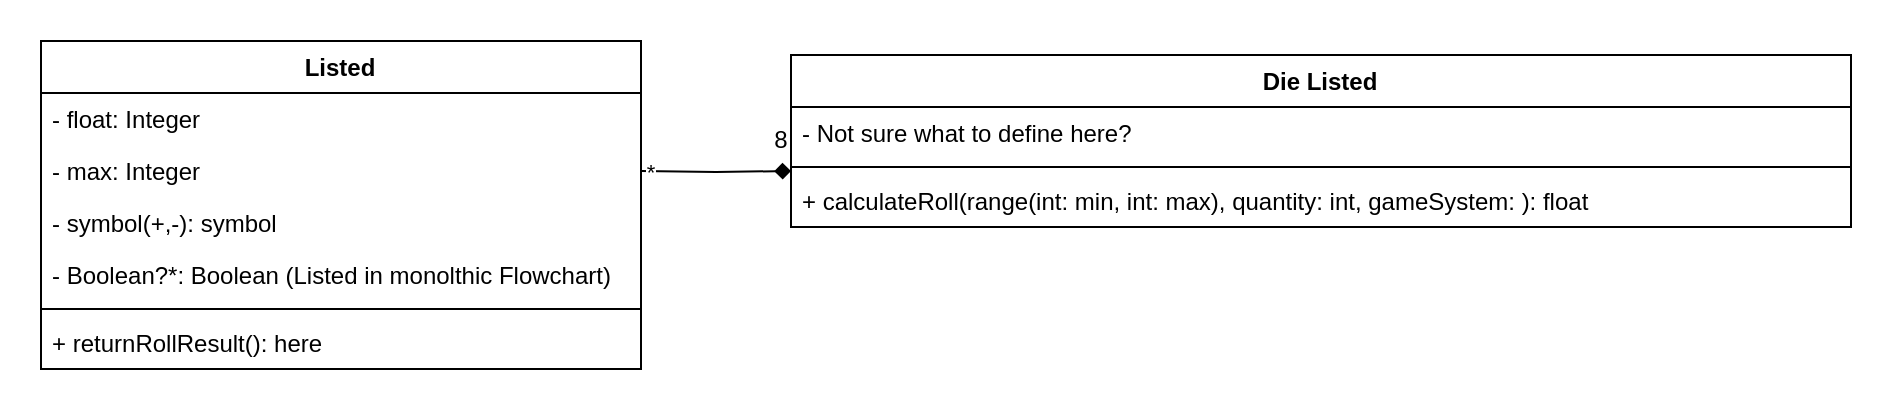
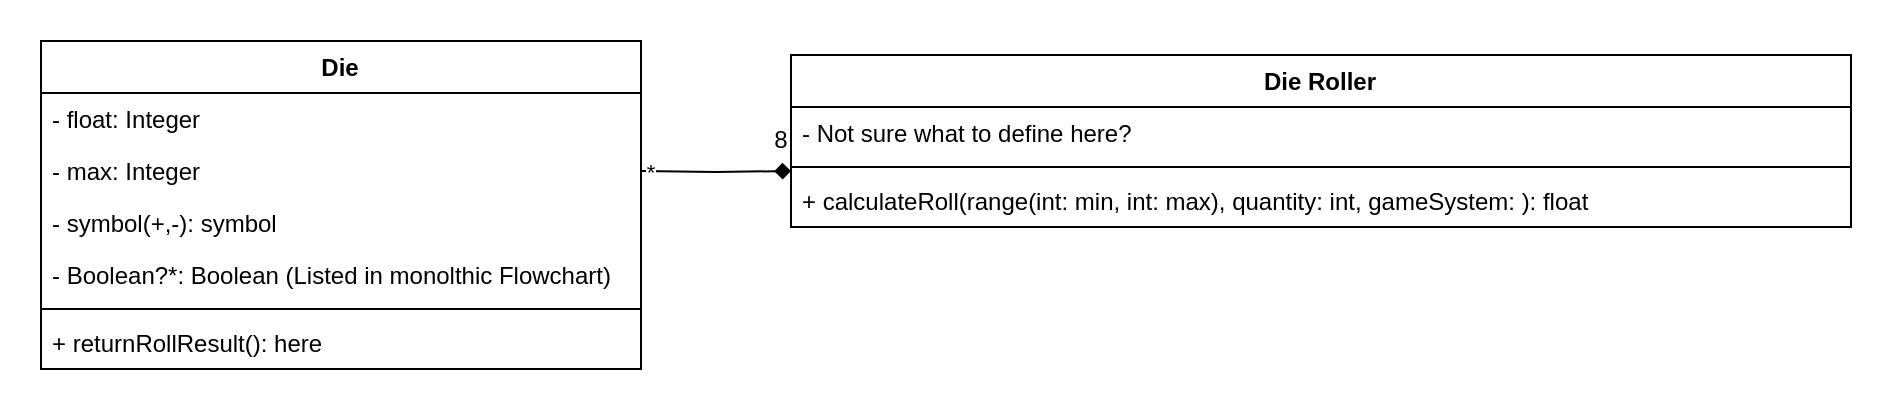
(340, 68) -> (340, 68)
(1320, 82) -> (1320, 82)
